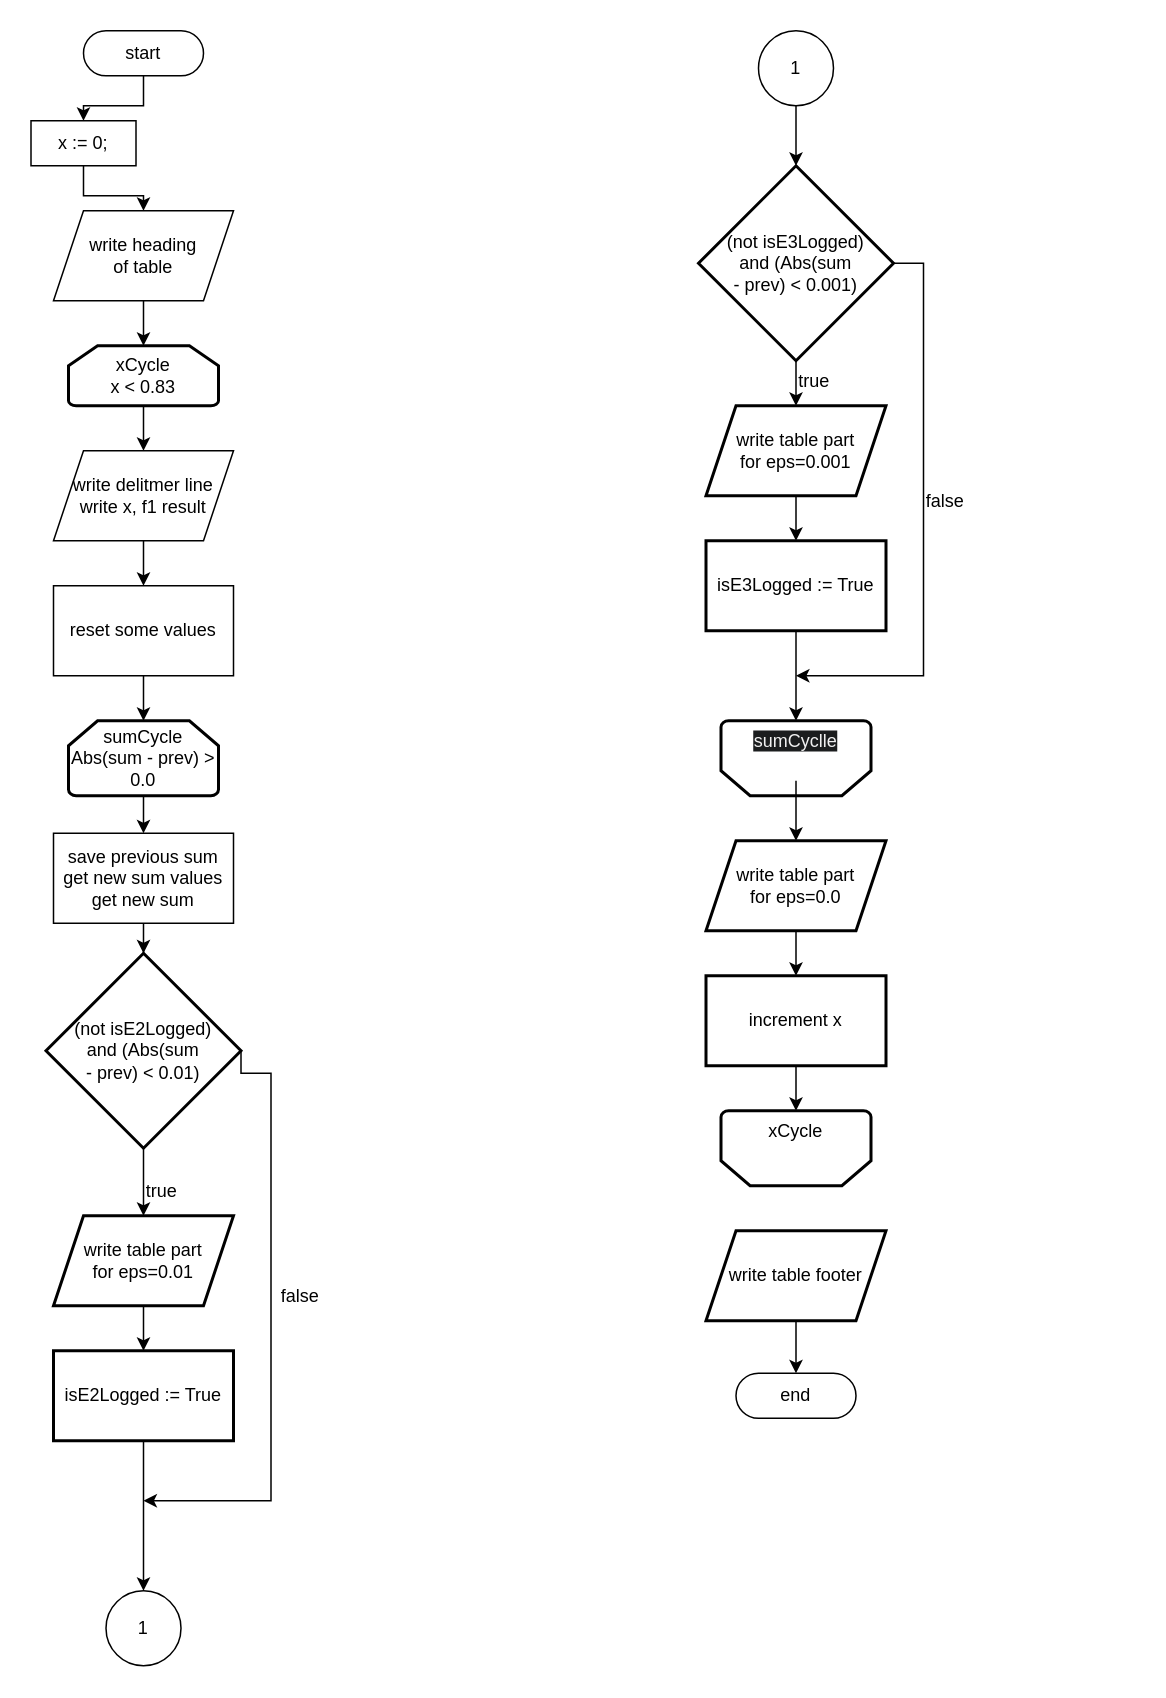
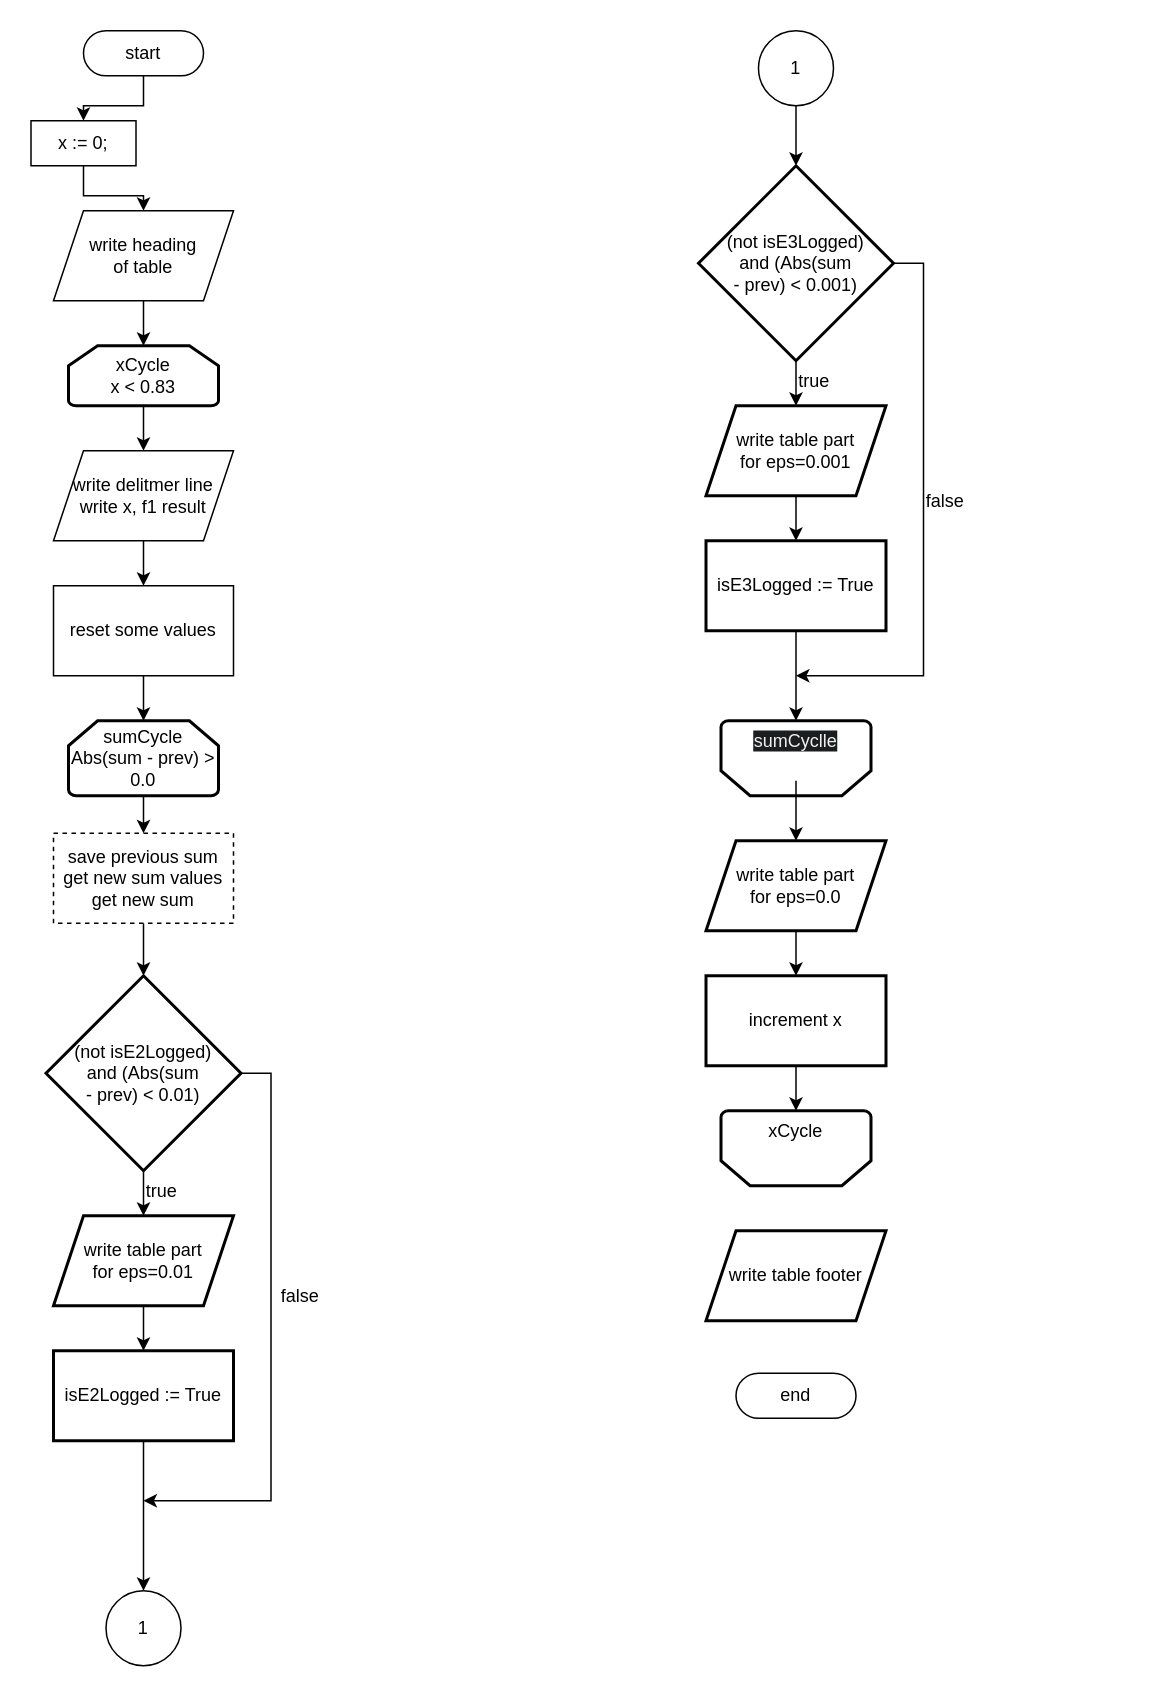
(143, 878) -> (143, 878)
(143, 1051) -> (143, 1073)
(796, 1349) -> none
